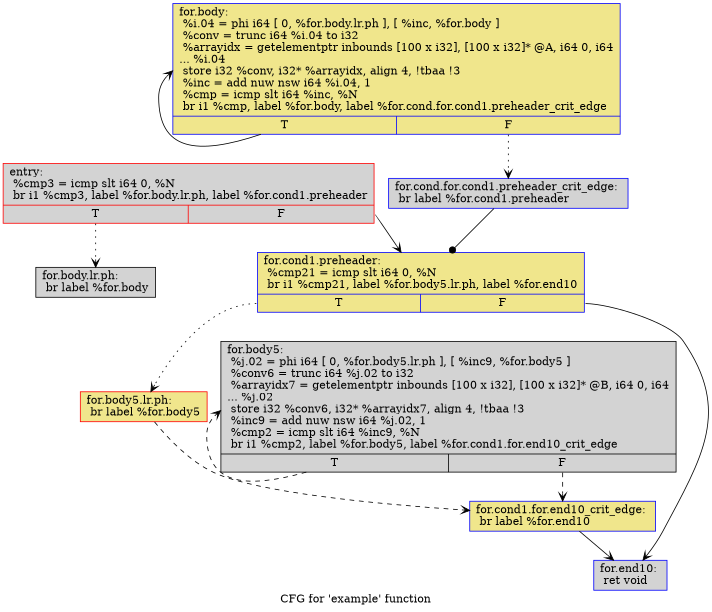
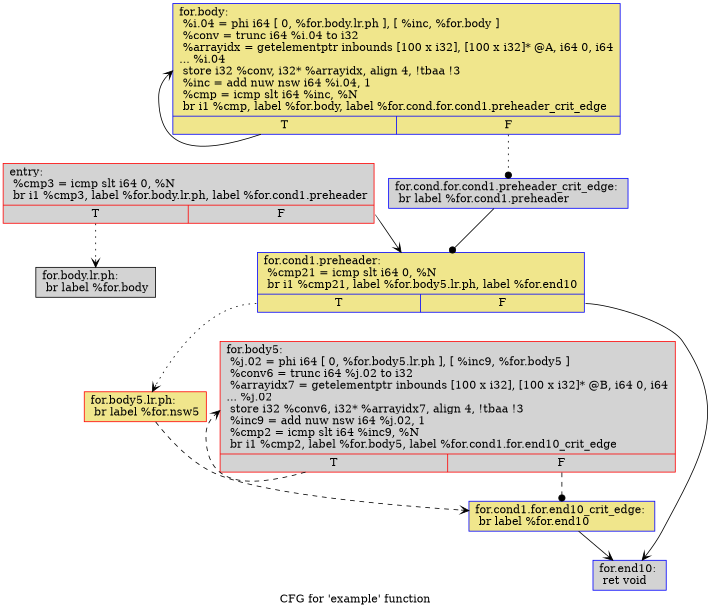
(508, 152) -> (508, 153)
(448, 407) -> (448, 407)
(144, 412) -> (145, 412)
(563, 483) -> (562, 484)
